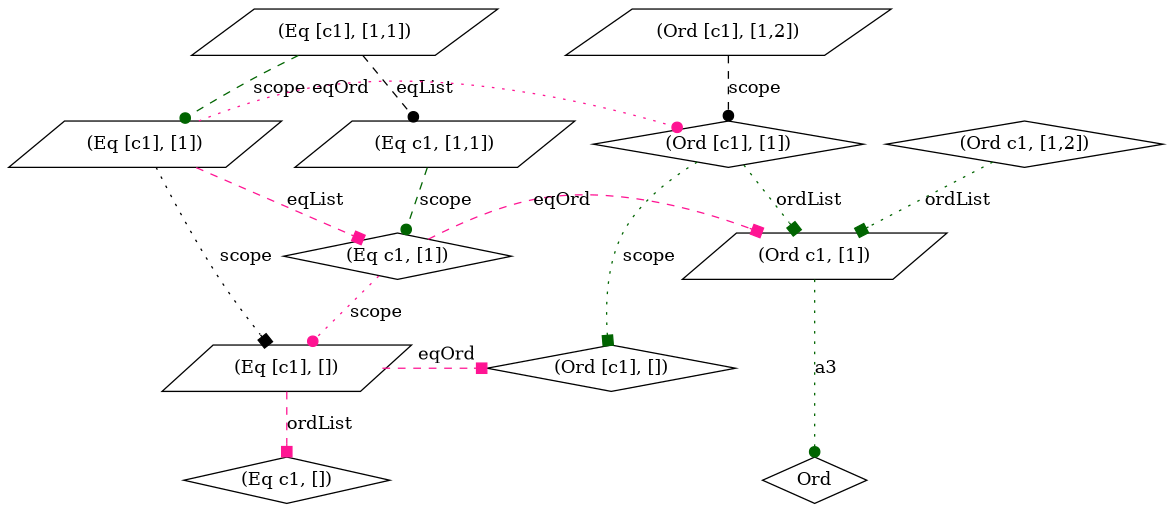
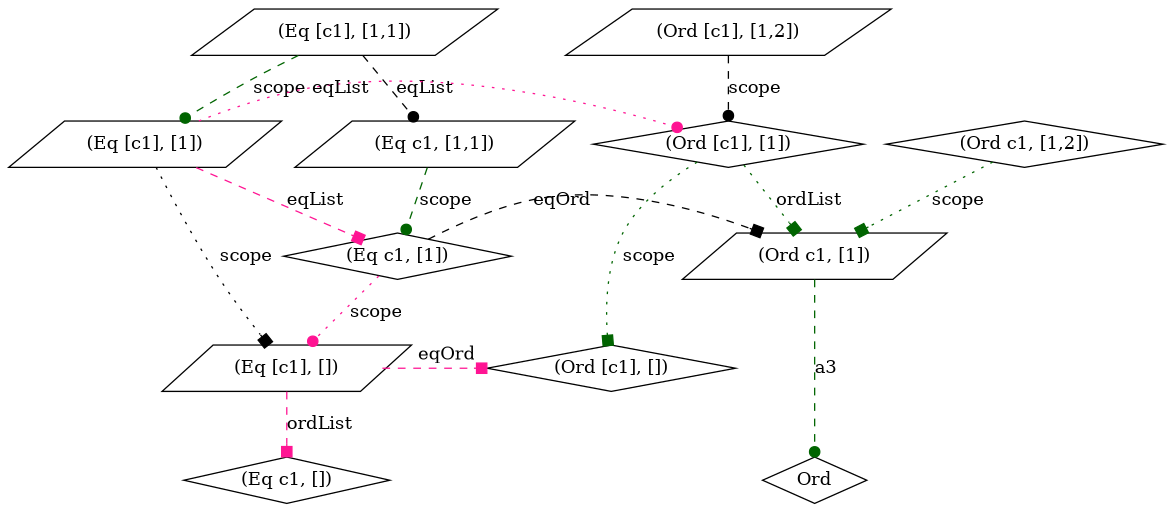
(341, 88) -> (341, 88)
(587, 195) -> (587, 195)
(958, 200) -> (958, 200)
(815, 363) -> (815, 363)
